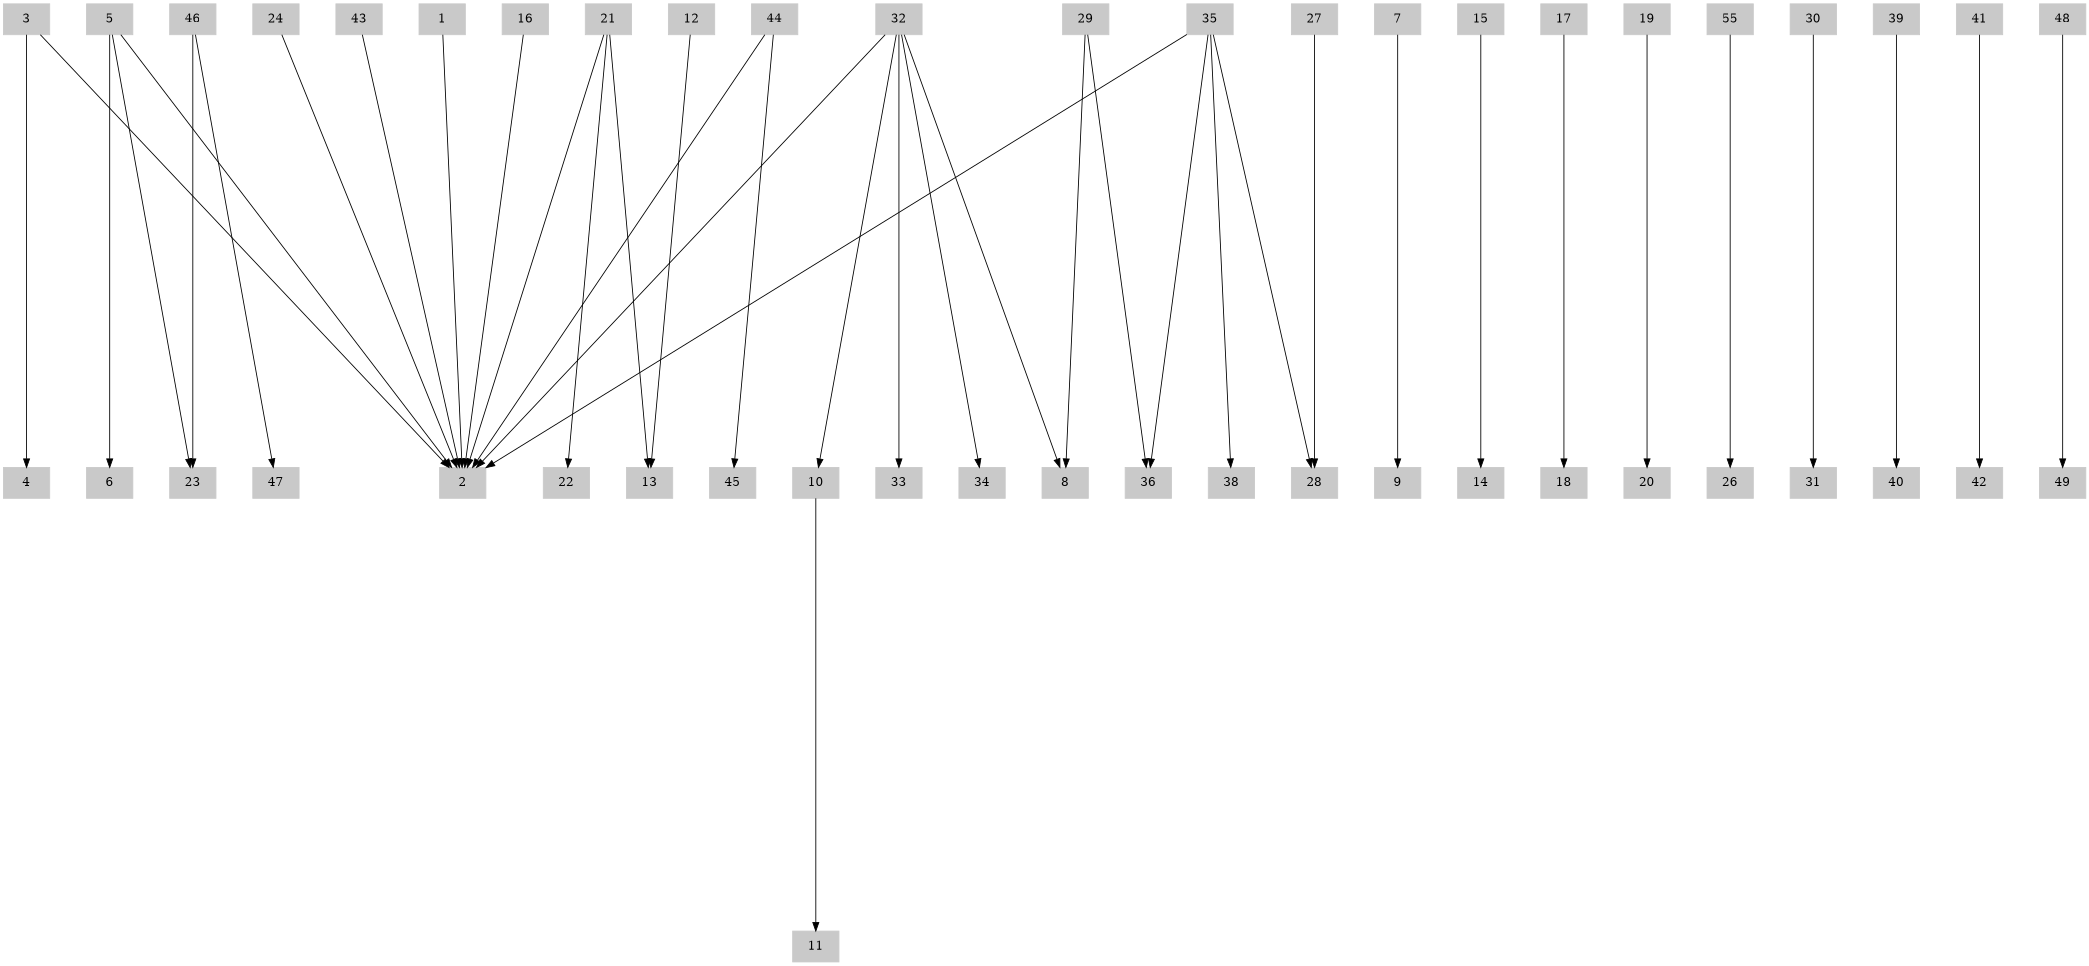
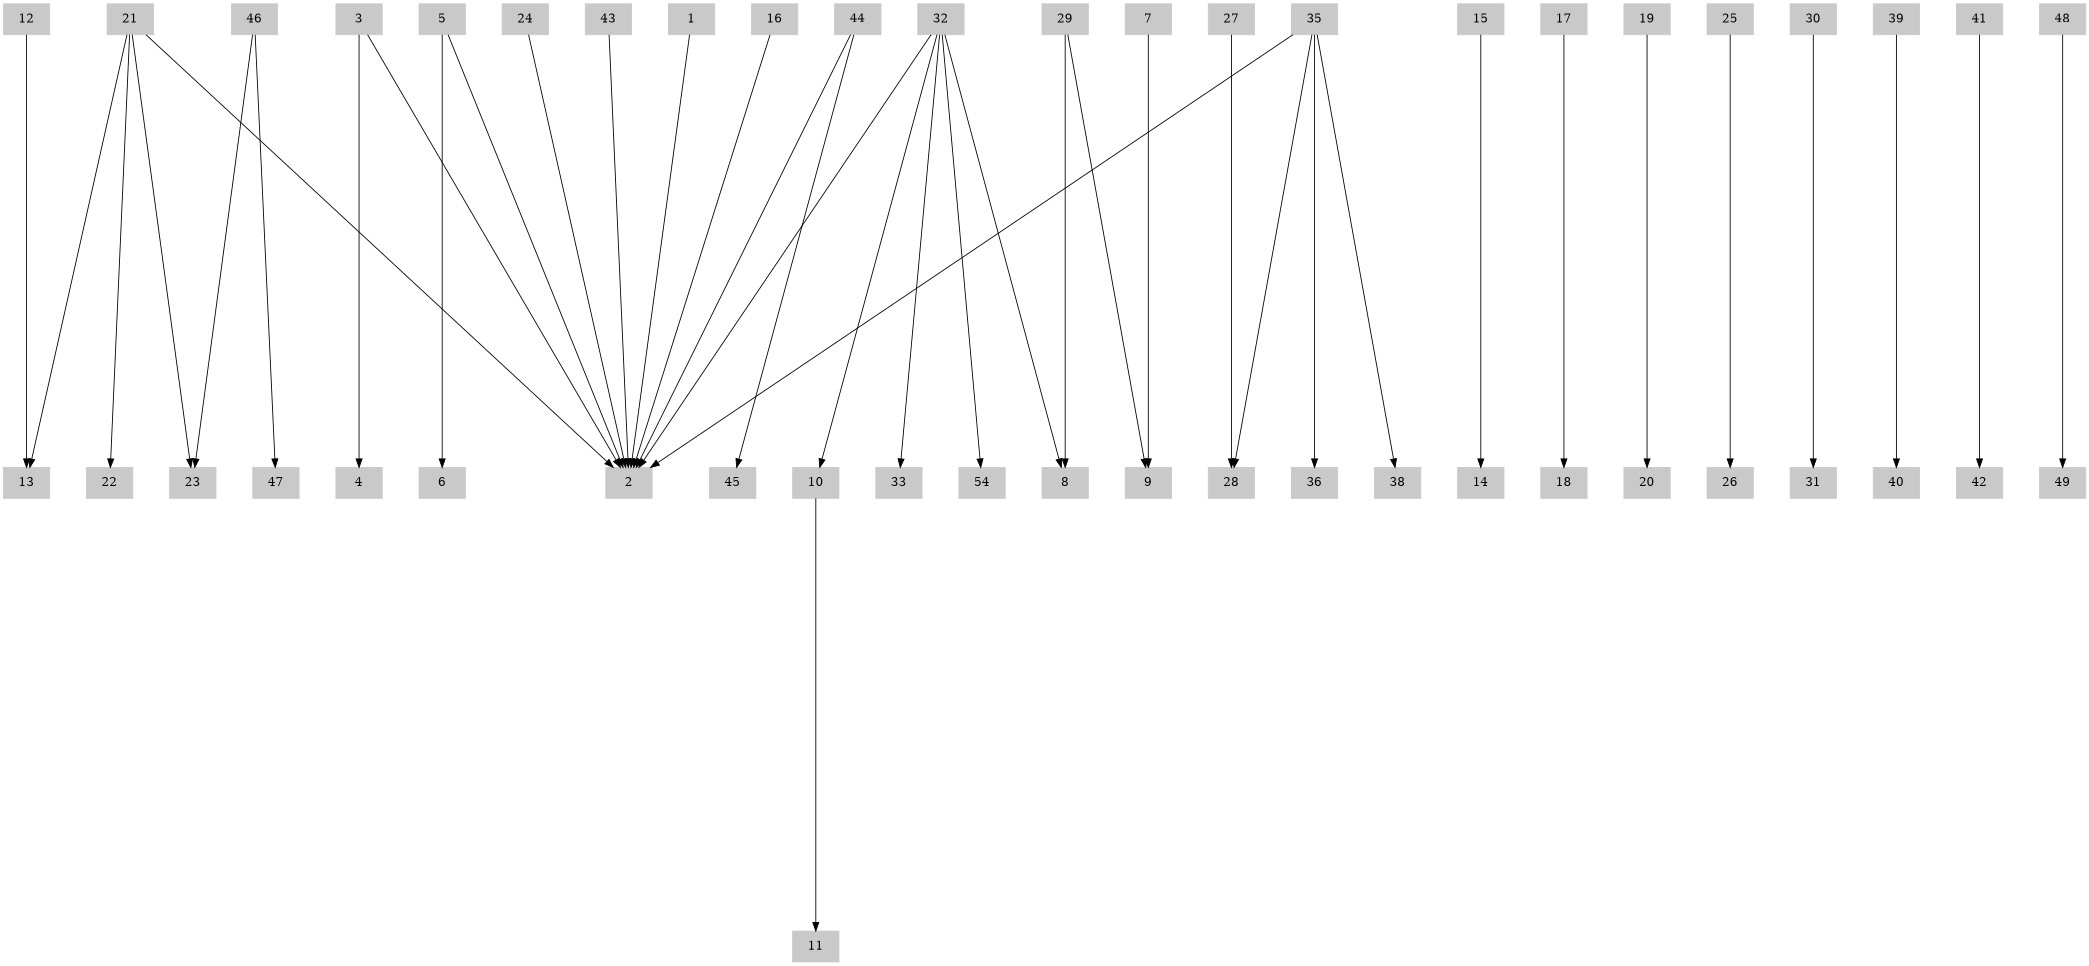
(1730, 19) -> (1730, 19)
(150, 247) -> (161, 247)
(1116, 247) -> (1106, 247)
(982, 483) -> (982, 483)
